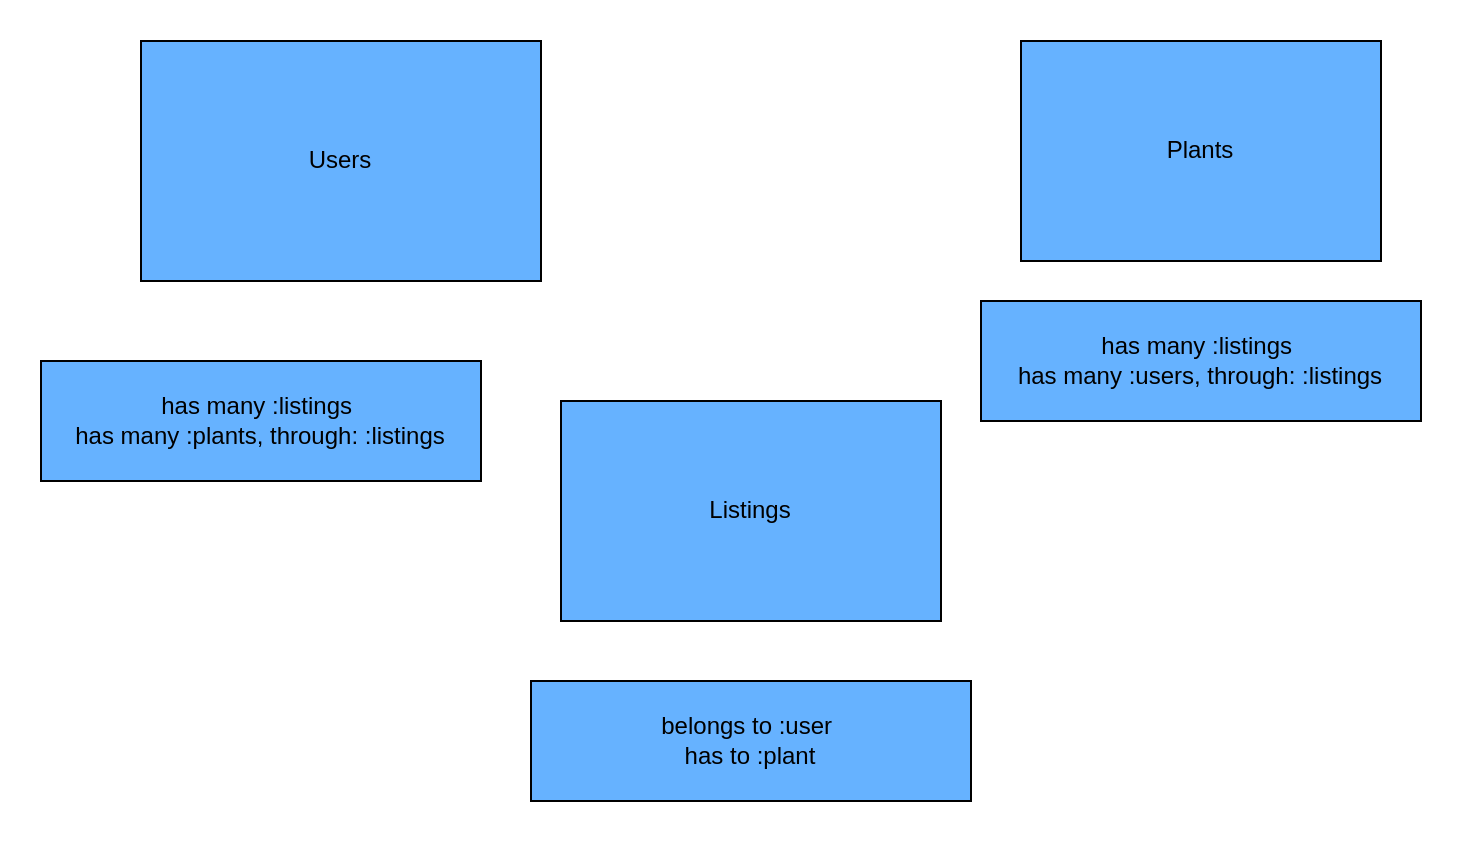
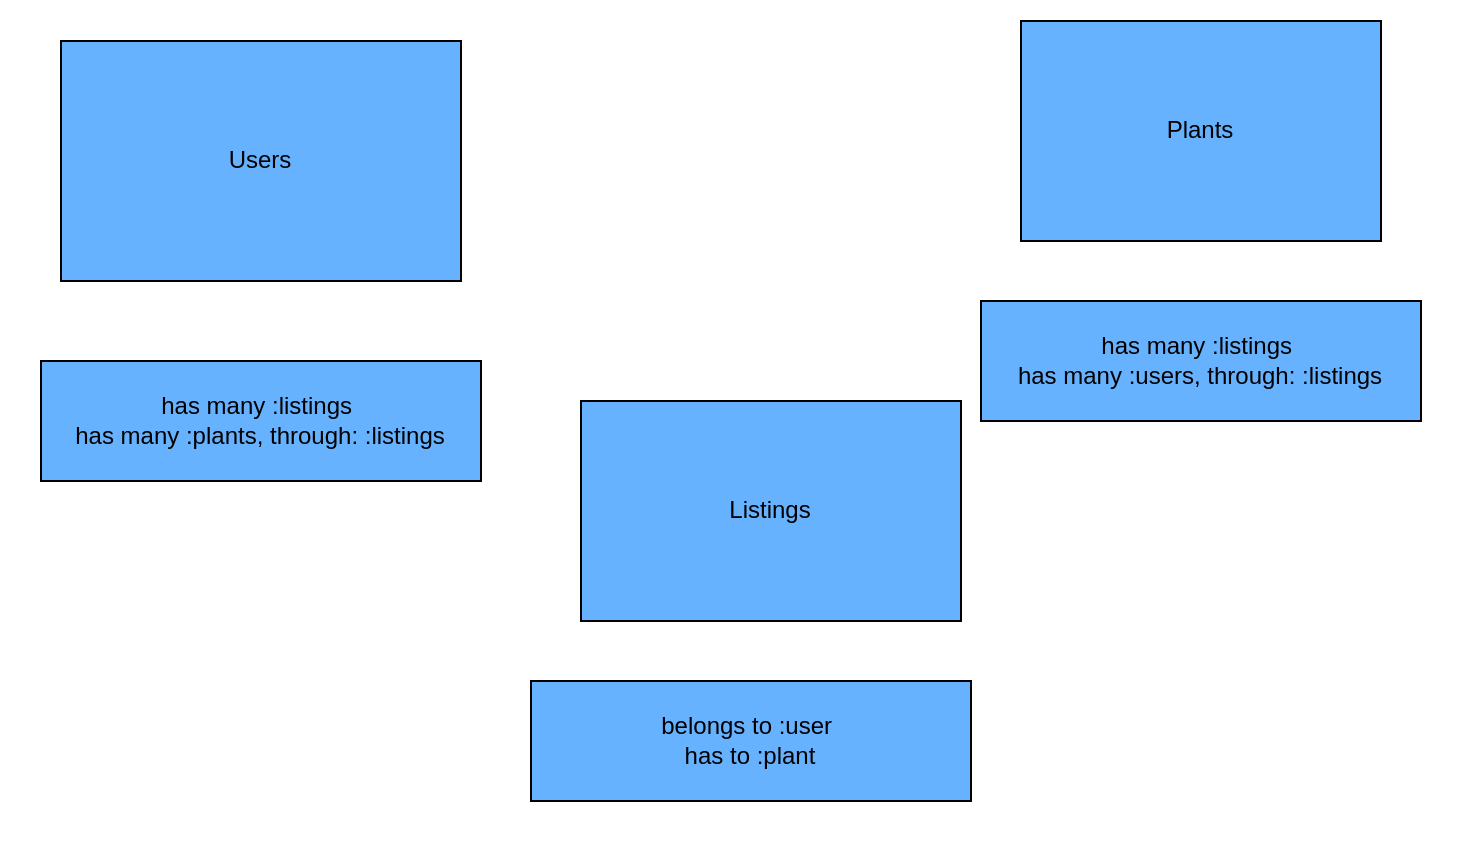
(1201, 151) -> (1201, 131)
(341, 161) -> (261, 161)
(751, 511) -> (771, 511)
